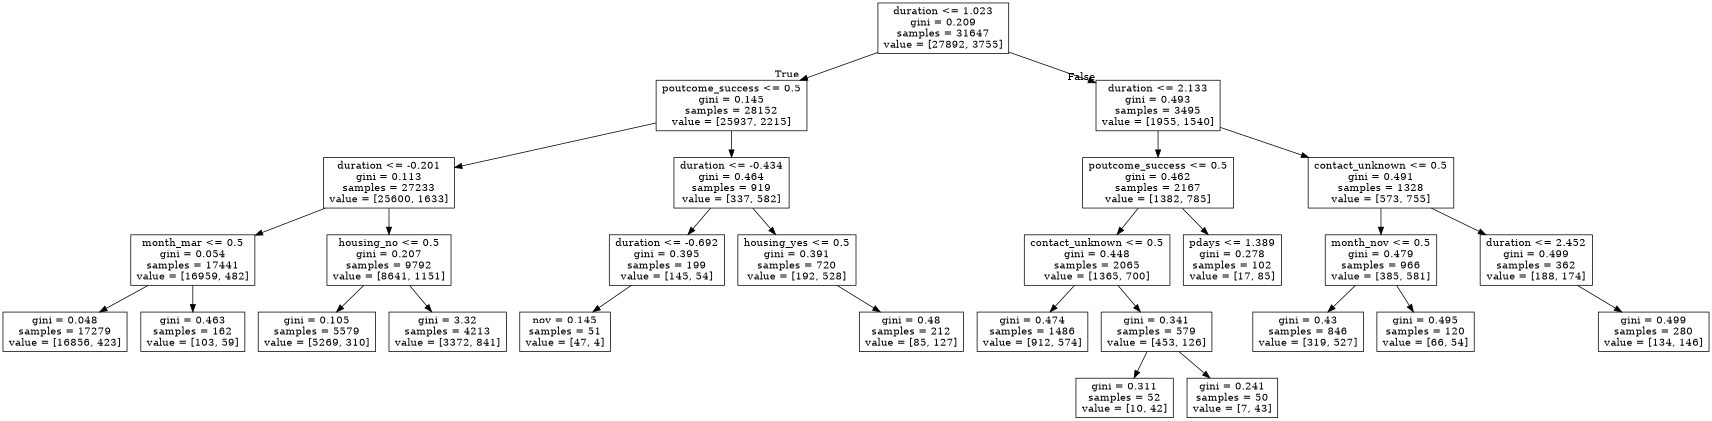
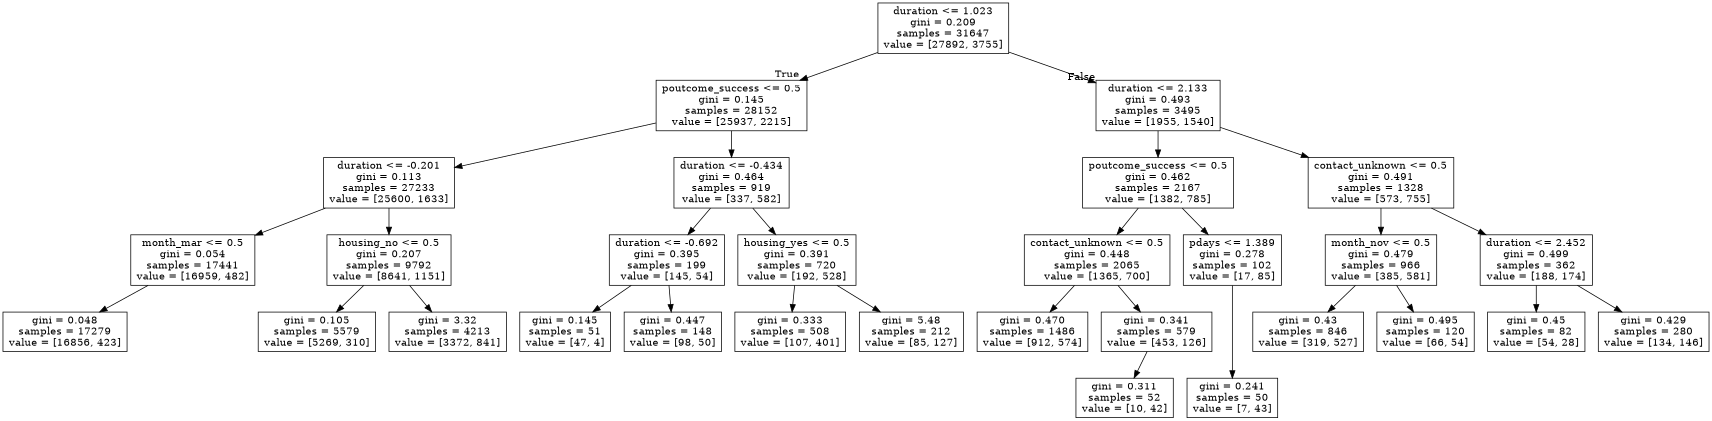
(193, 332) -> none
(565, 332) -> (565, 332)
none -> (673, 332)
none -> (790, 332)
(911, 332) -> (911, 332)
(1032, 332) -> (1032, 332)
none -> (1536, 332)
(1654, 332) -> (1654, 332)
(1192, 362) -> (1232, 328)
